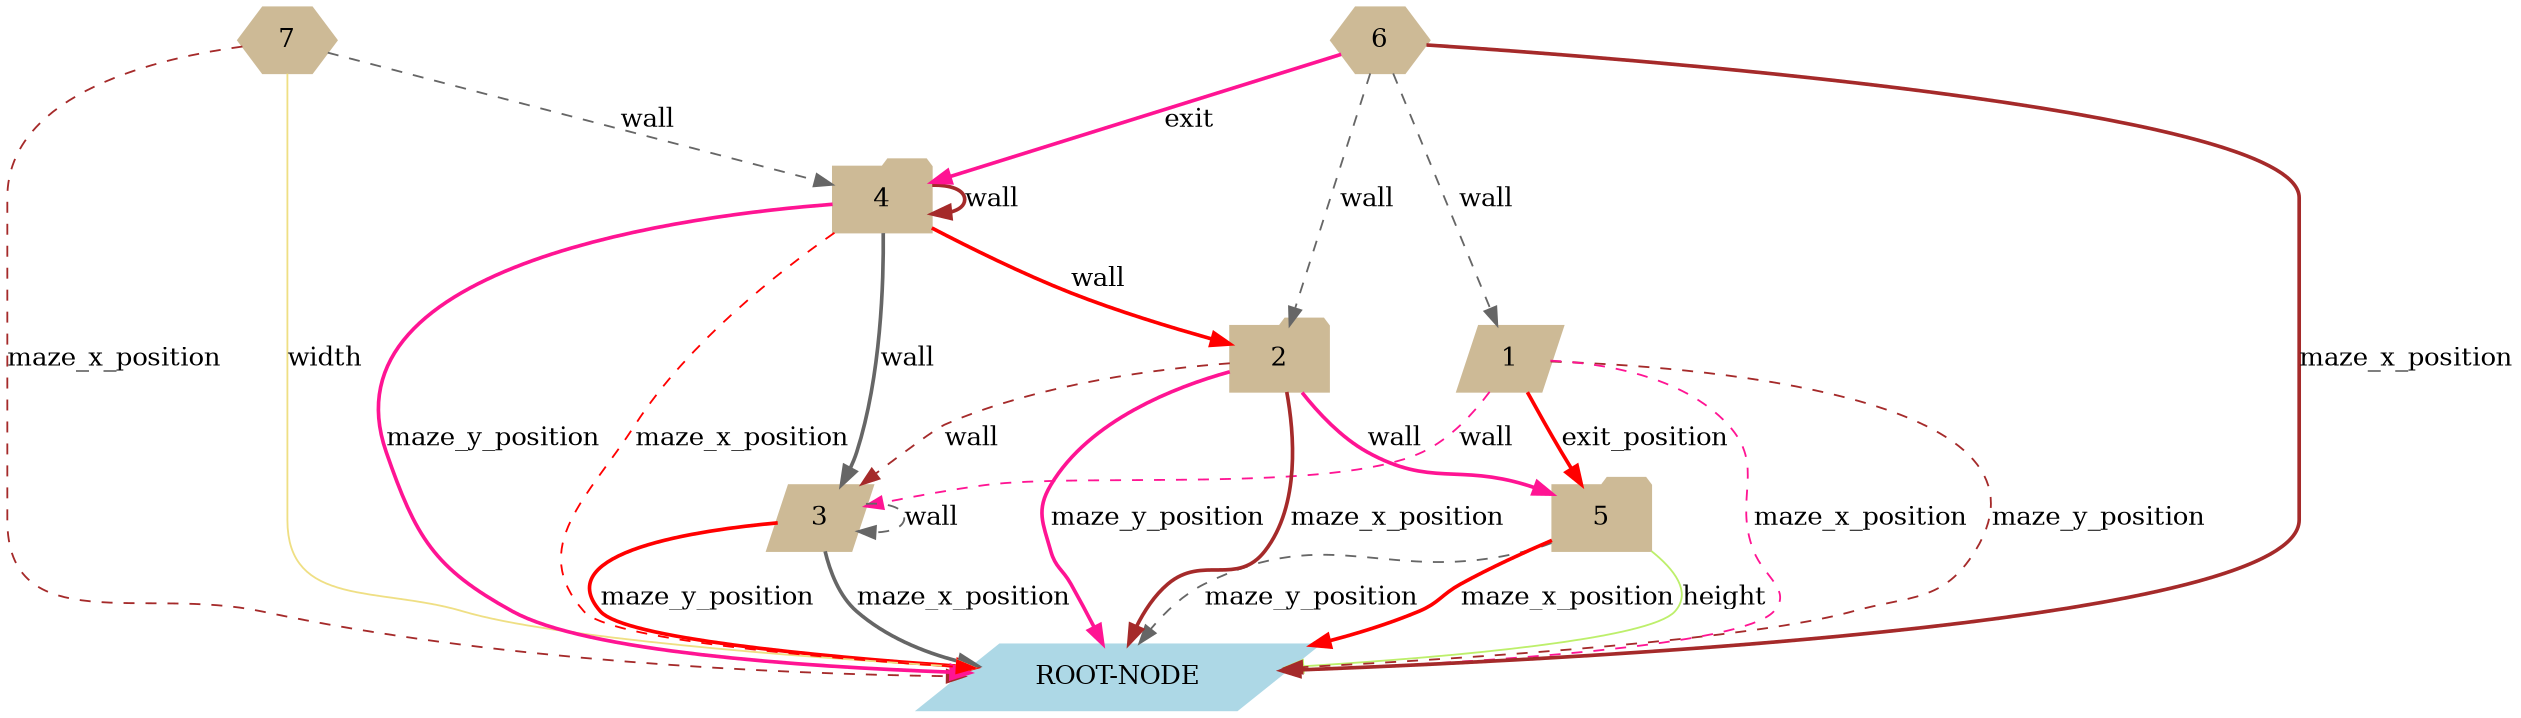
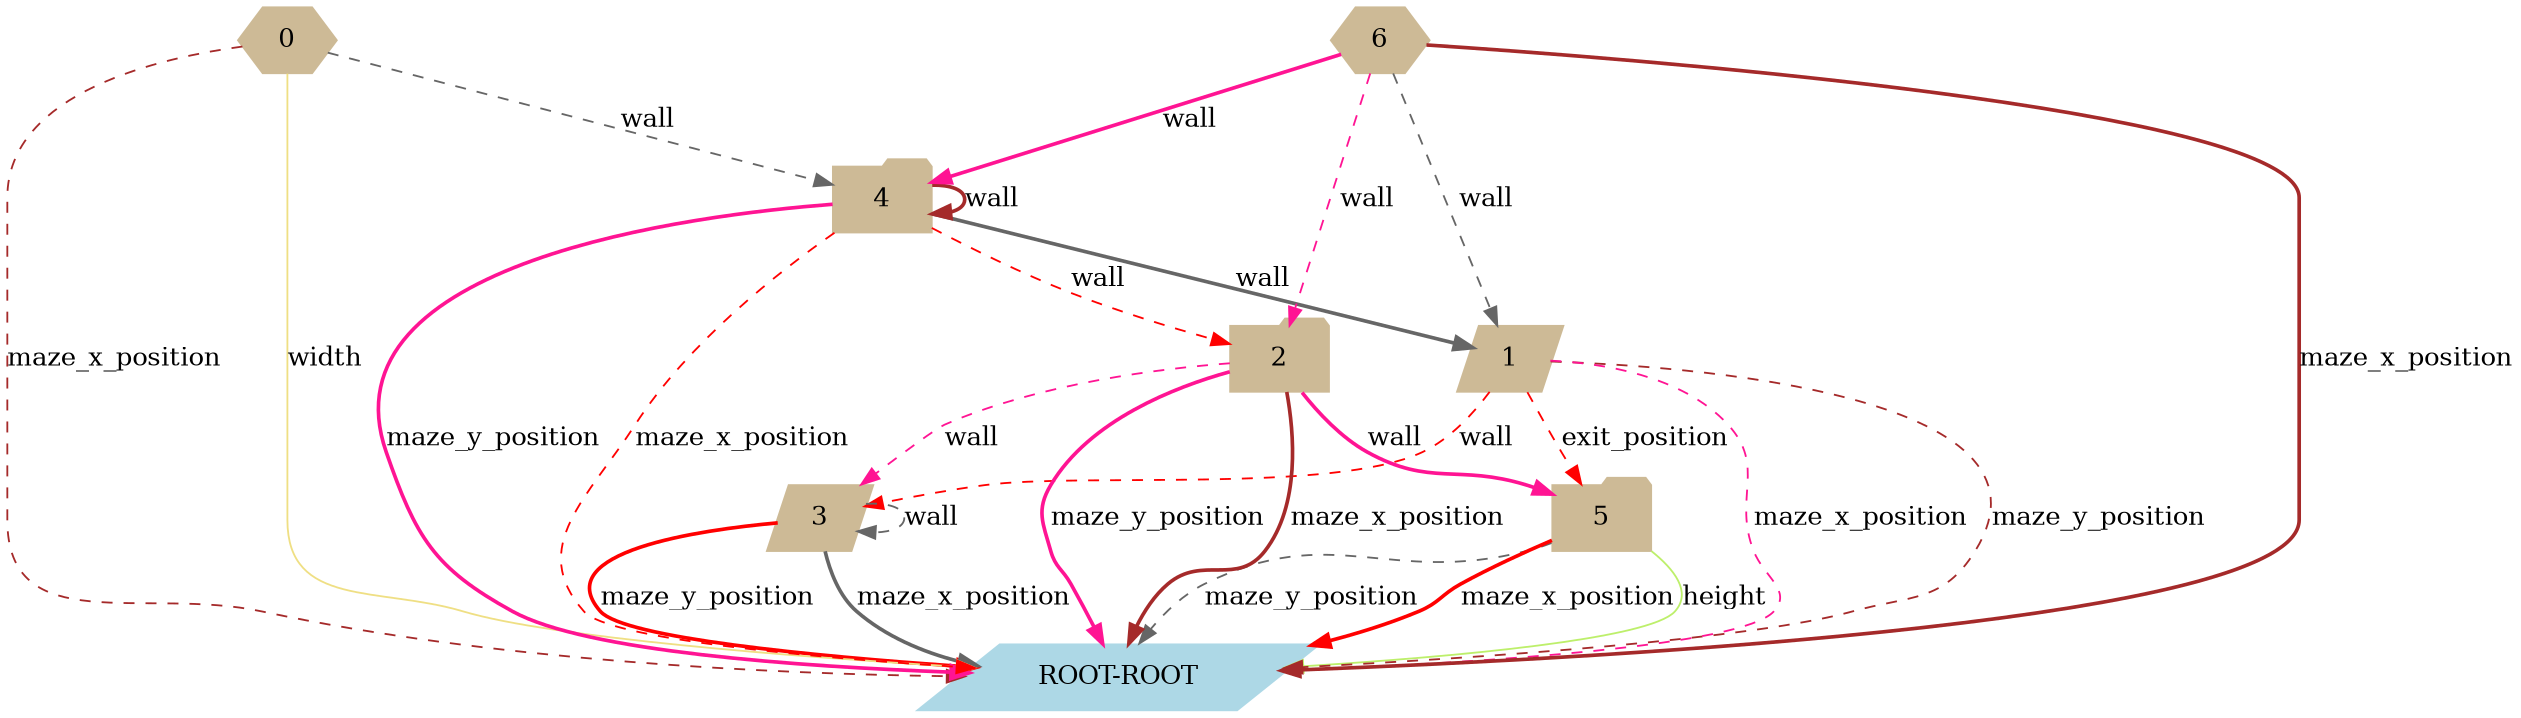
(287, 40) -> (287, 40)
(1190, 120) -> (1190, 120)
(1333, 191) -> (1333, 191)
(1069, 292) -> (1069, 292)
(877, 352) -> (1193, 278)
(1044, 392) -> (1044, 392)
(1549, 431) -> (1549, 431)
(1199, 480) -> (1199, 480)
(1118, 677) -> (1118, 677)
